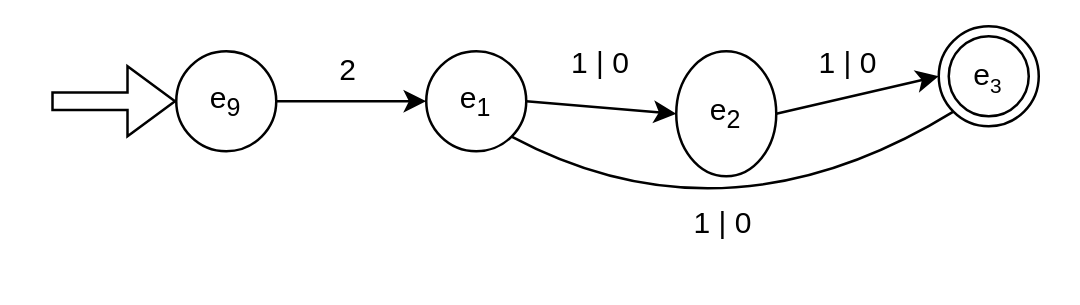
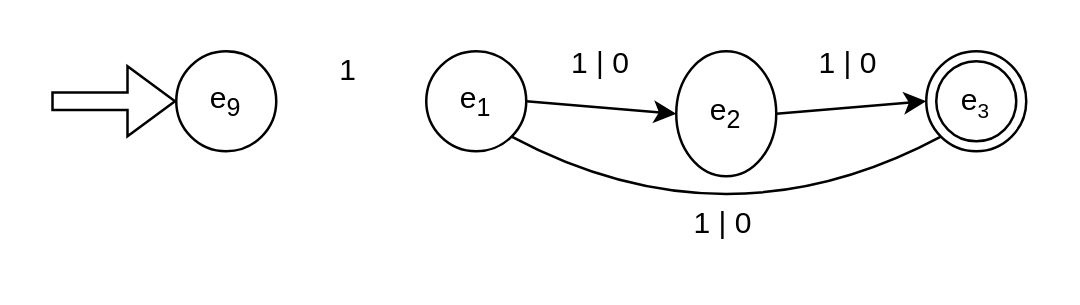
(349, 71) -> (349, 71)
(989, 76) -> (976, 101)
(343, 101) -> none
